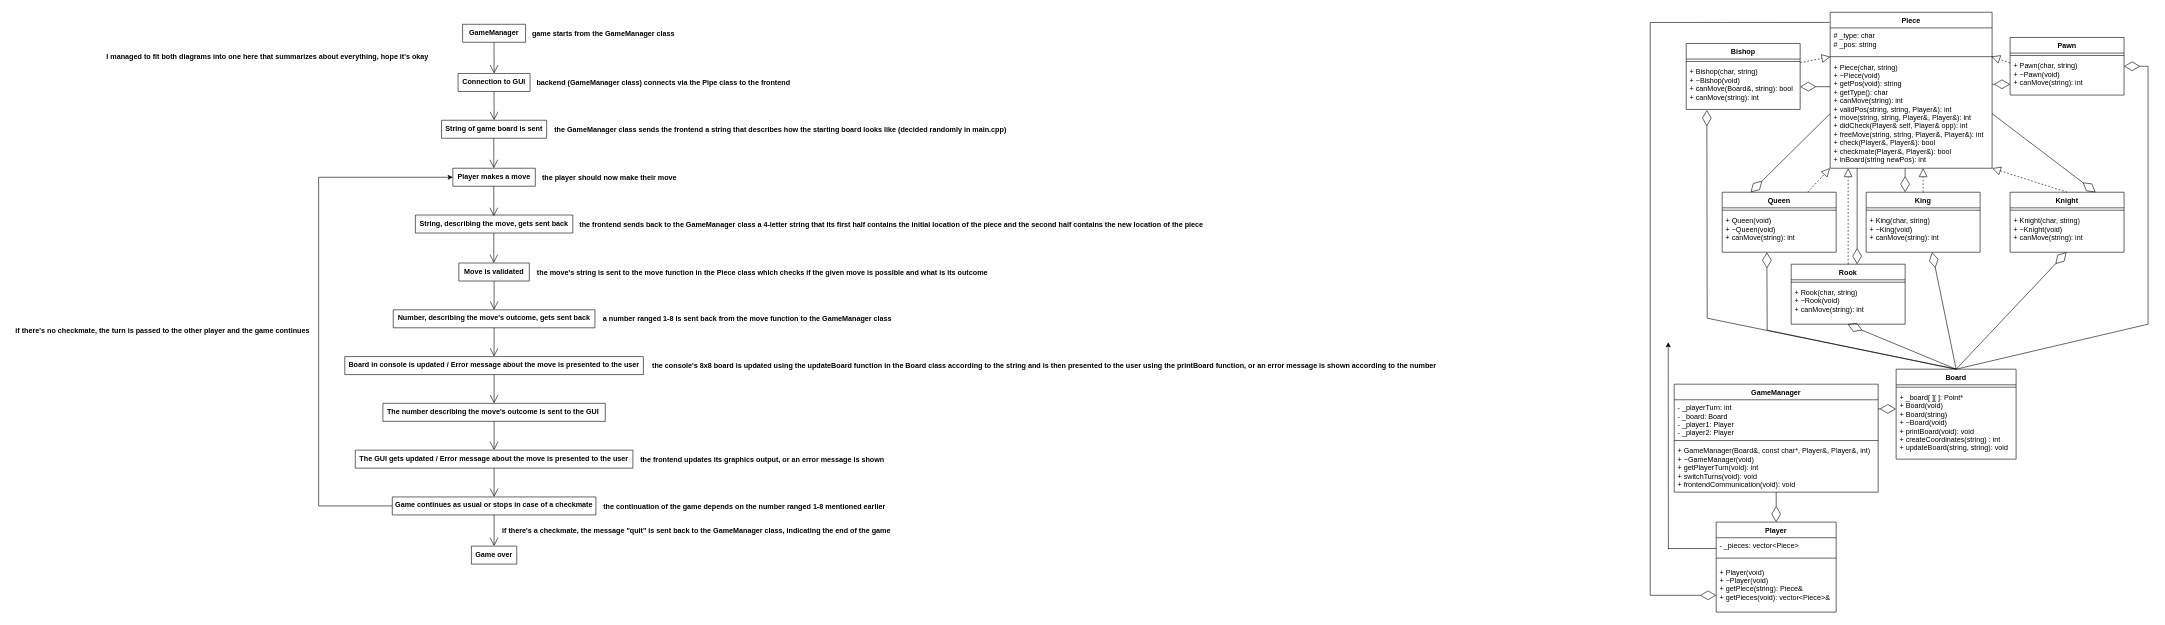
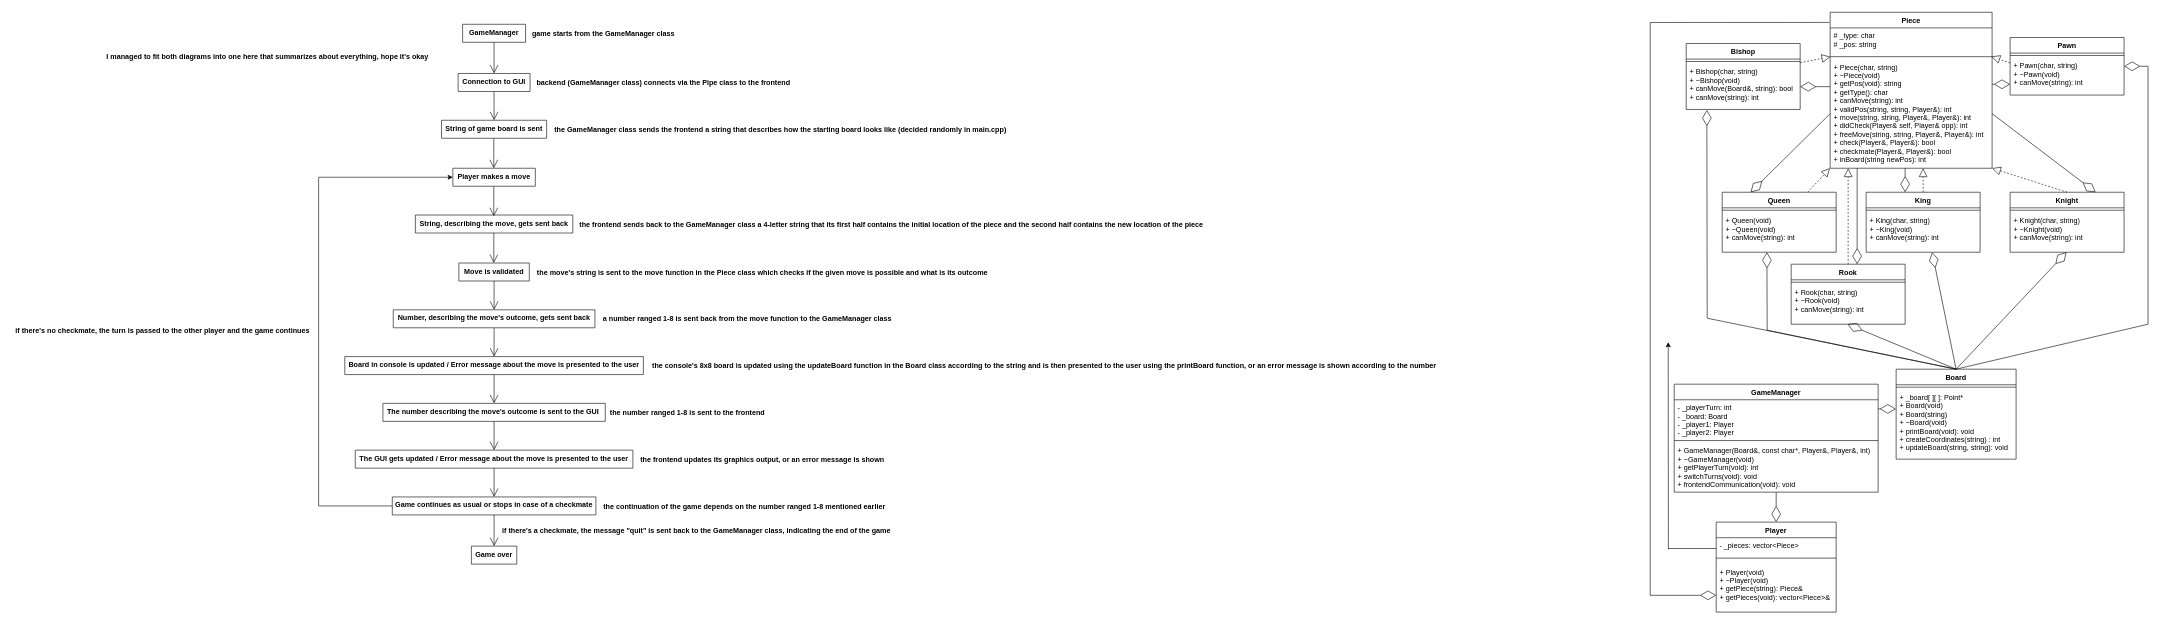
(609, 177) -> none
none -> (687, 413)
